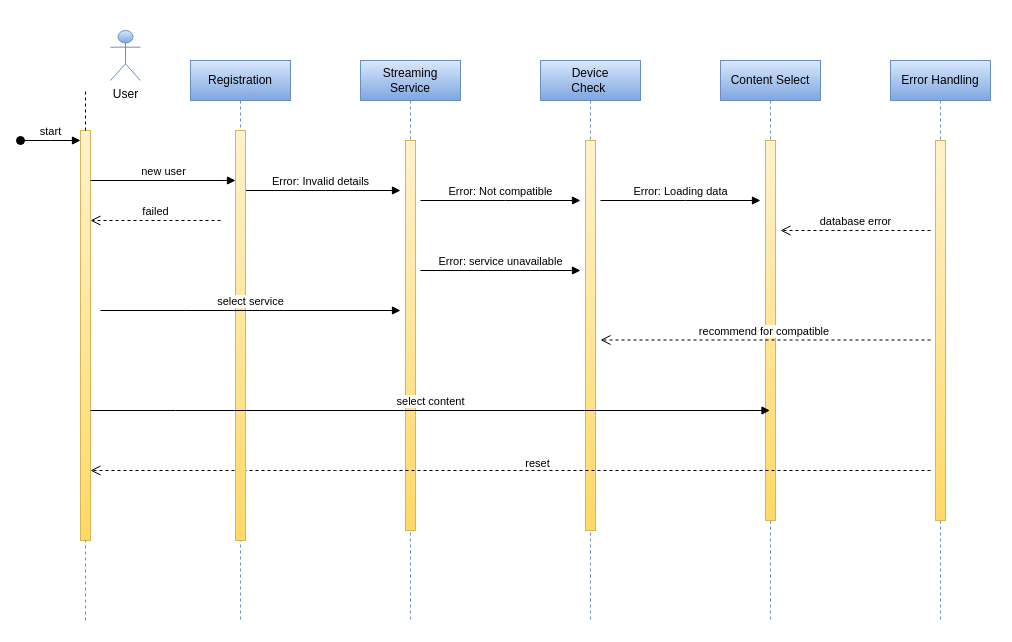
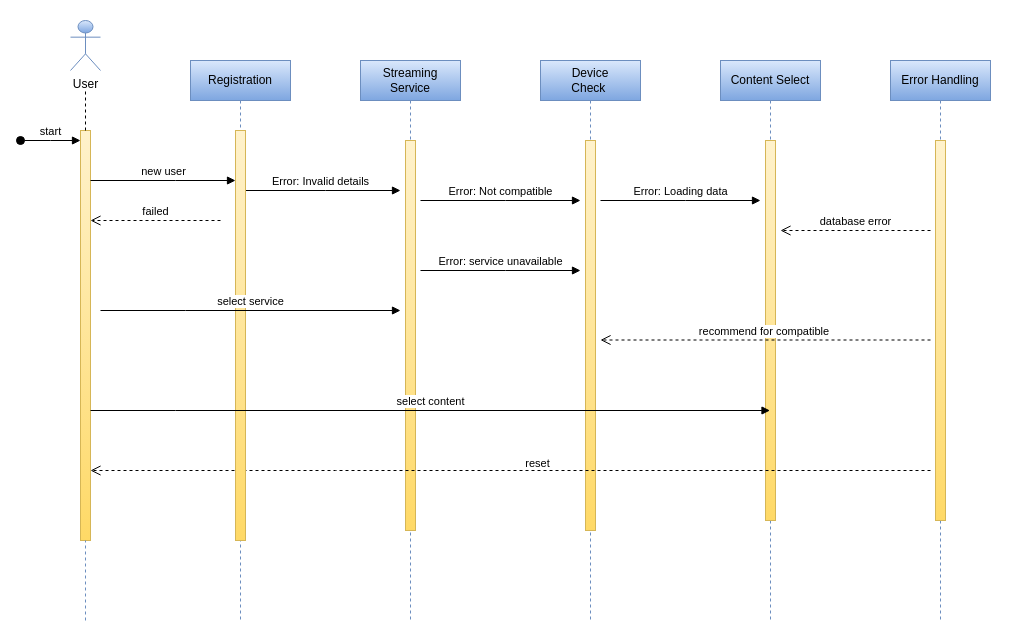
(126, 56) -> (86, 46)
